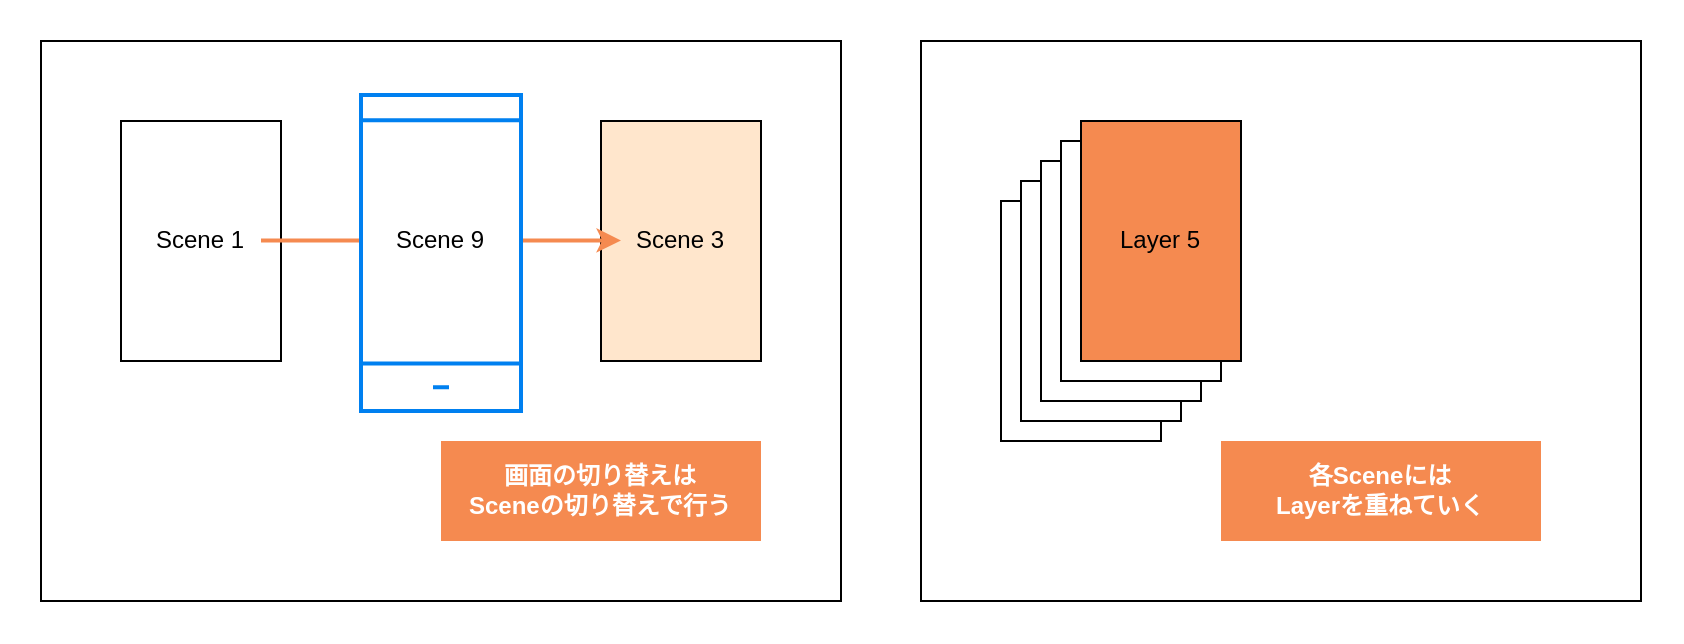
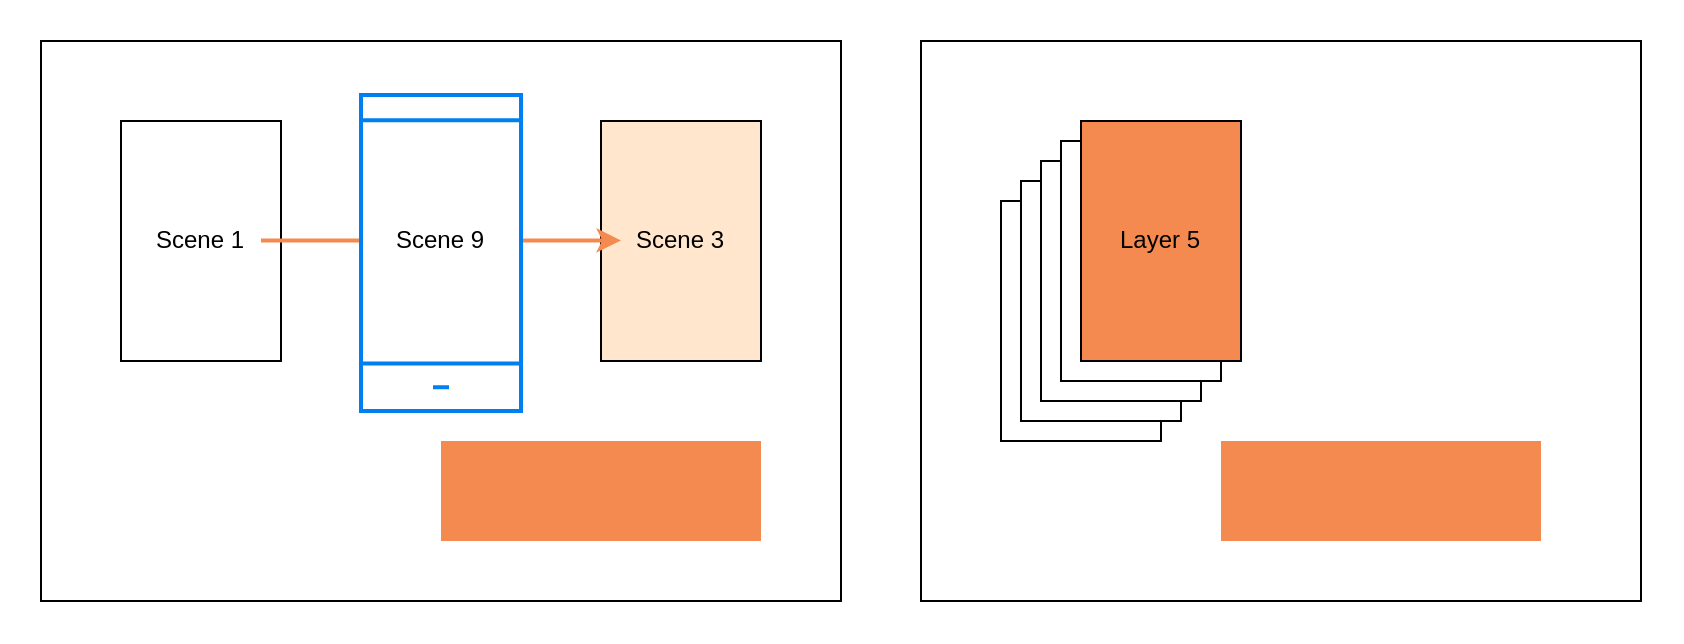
(601, 491) -> none
(1381, 491) -> none
